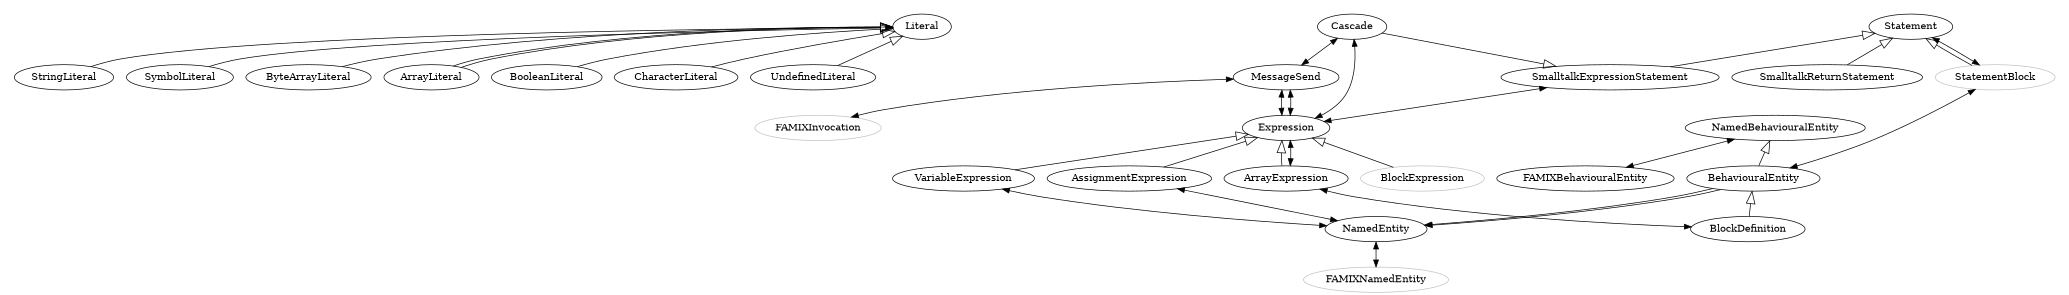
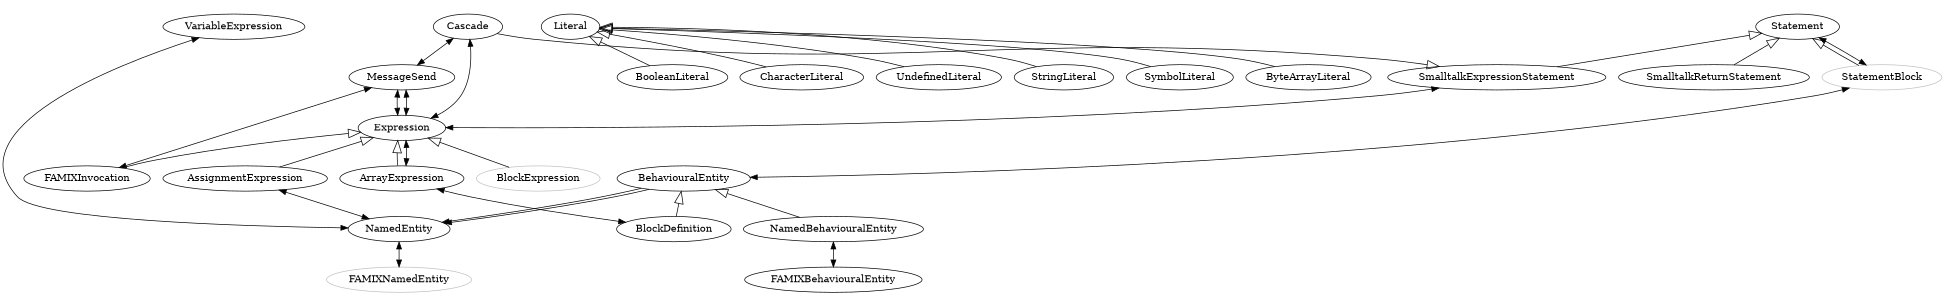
(432, 77) -> none
(818, 128) -> (87, 179)
(1126, 153) -> (234, 147)
(1762, 159) -> (763, 205)
